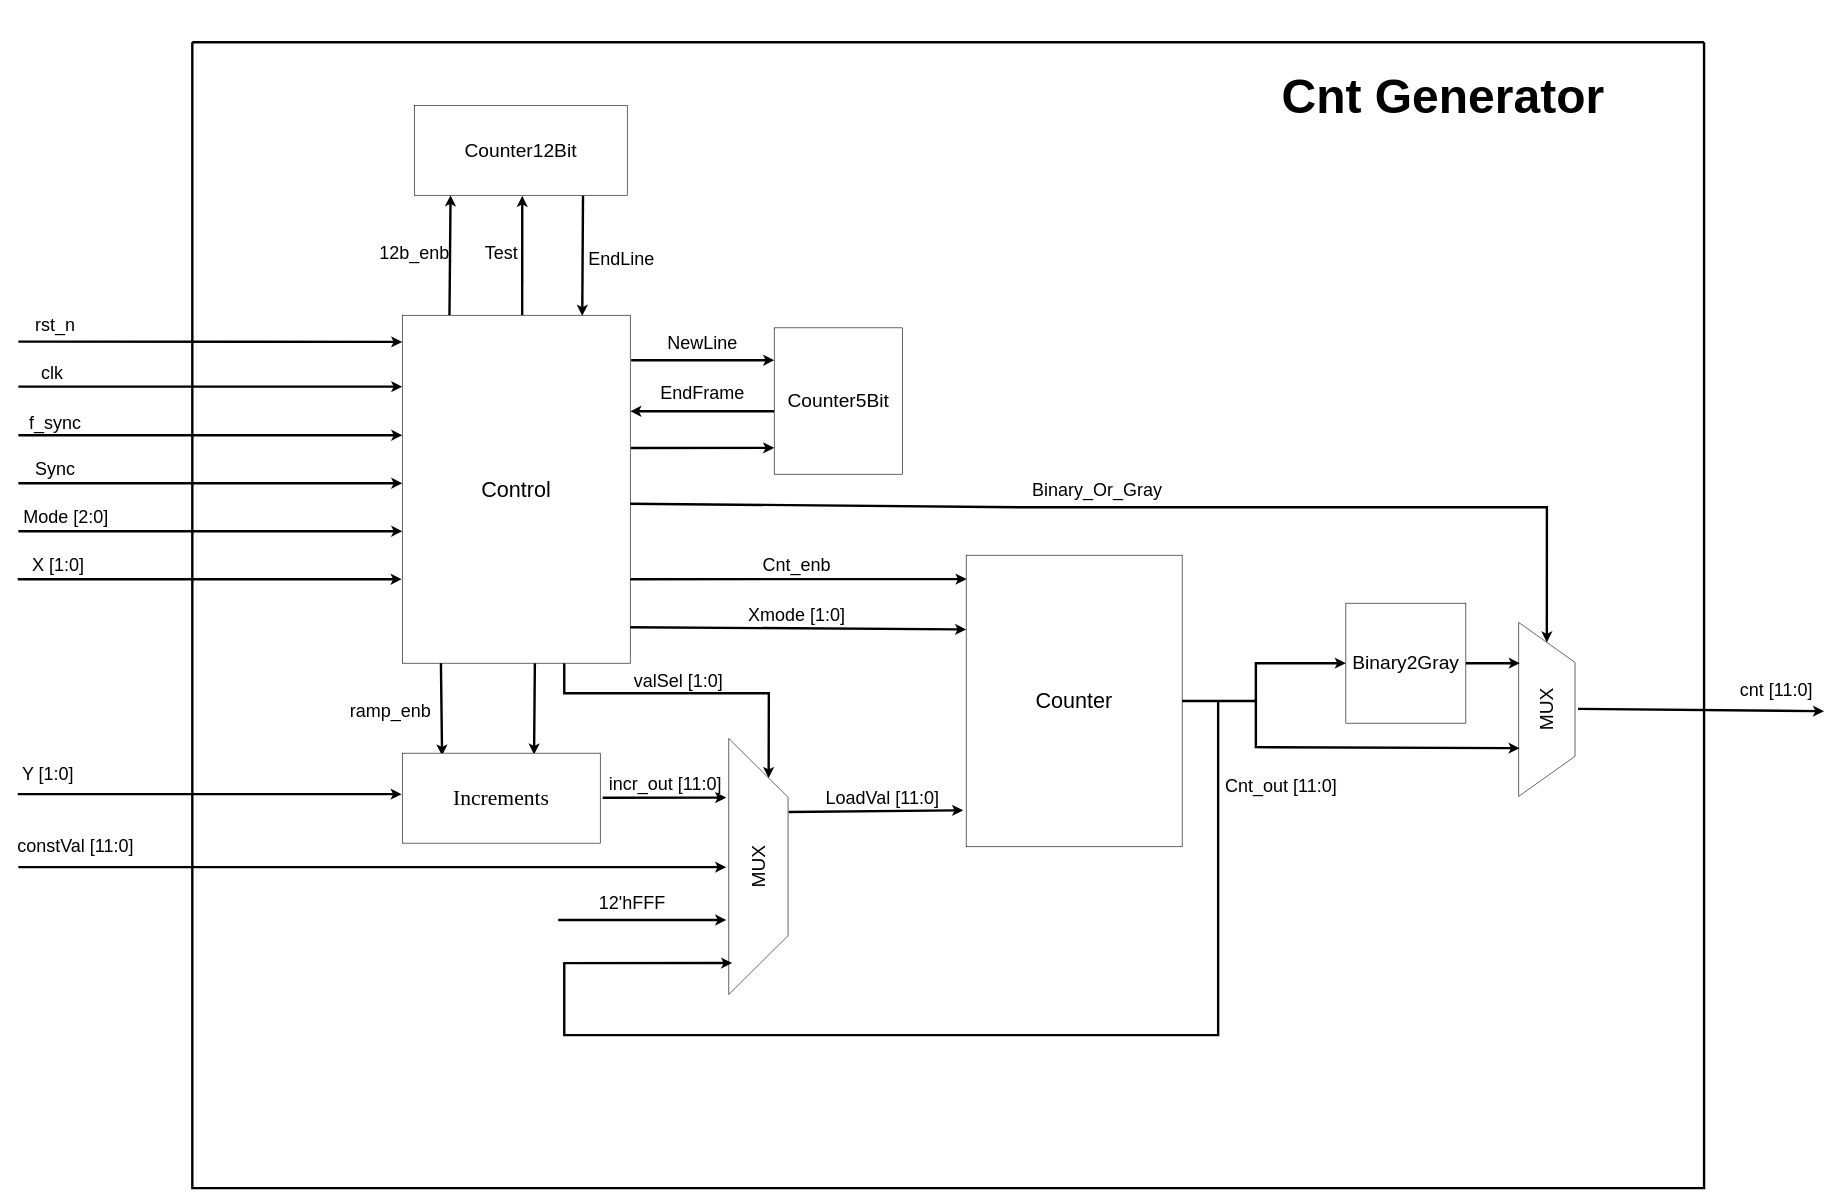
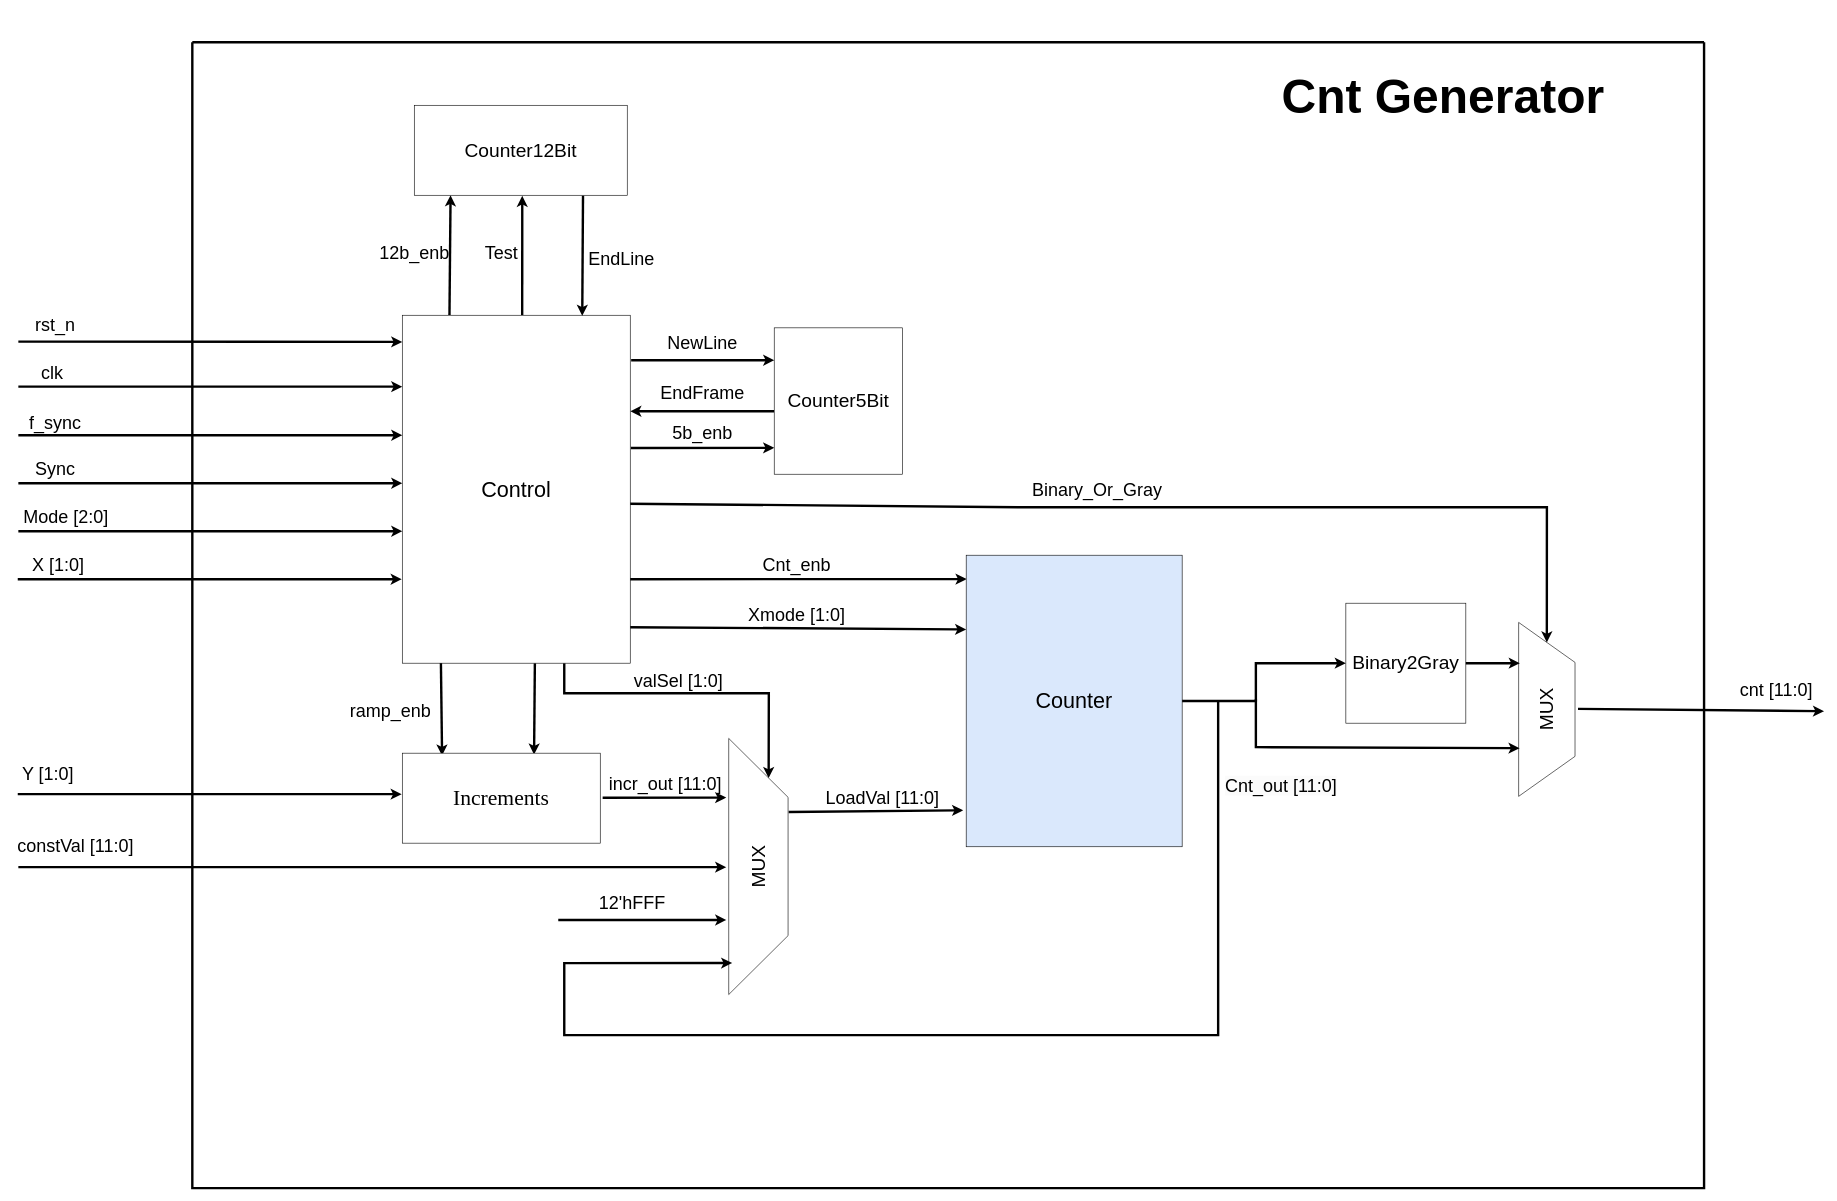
none -> (702, 432)
(1074, 701) -> (1074, 701)
